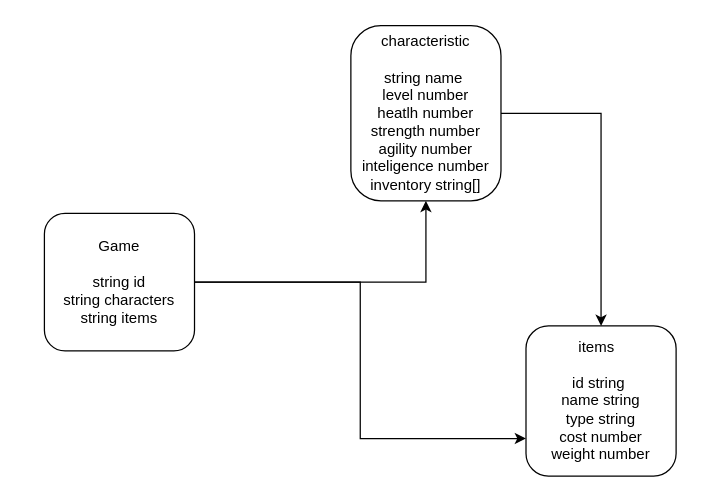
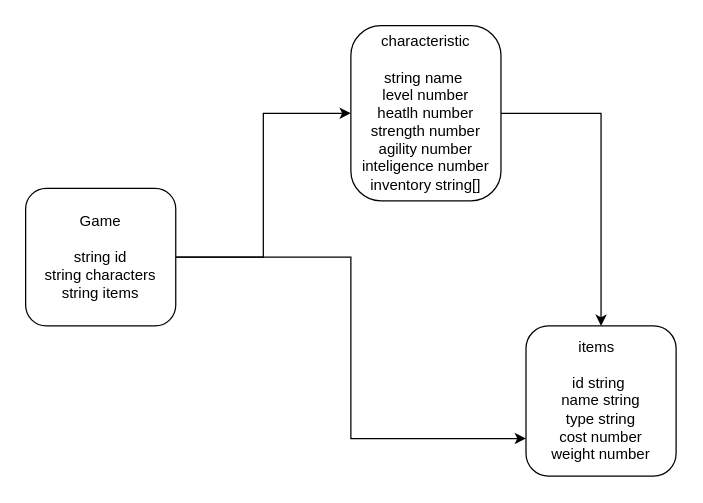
(119, 282) -> (101, 257)
